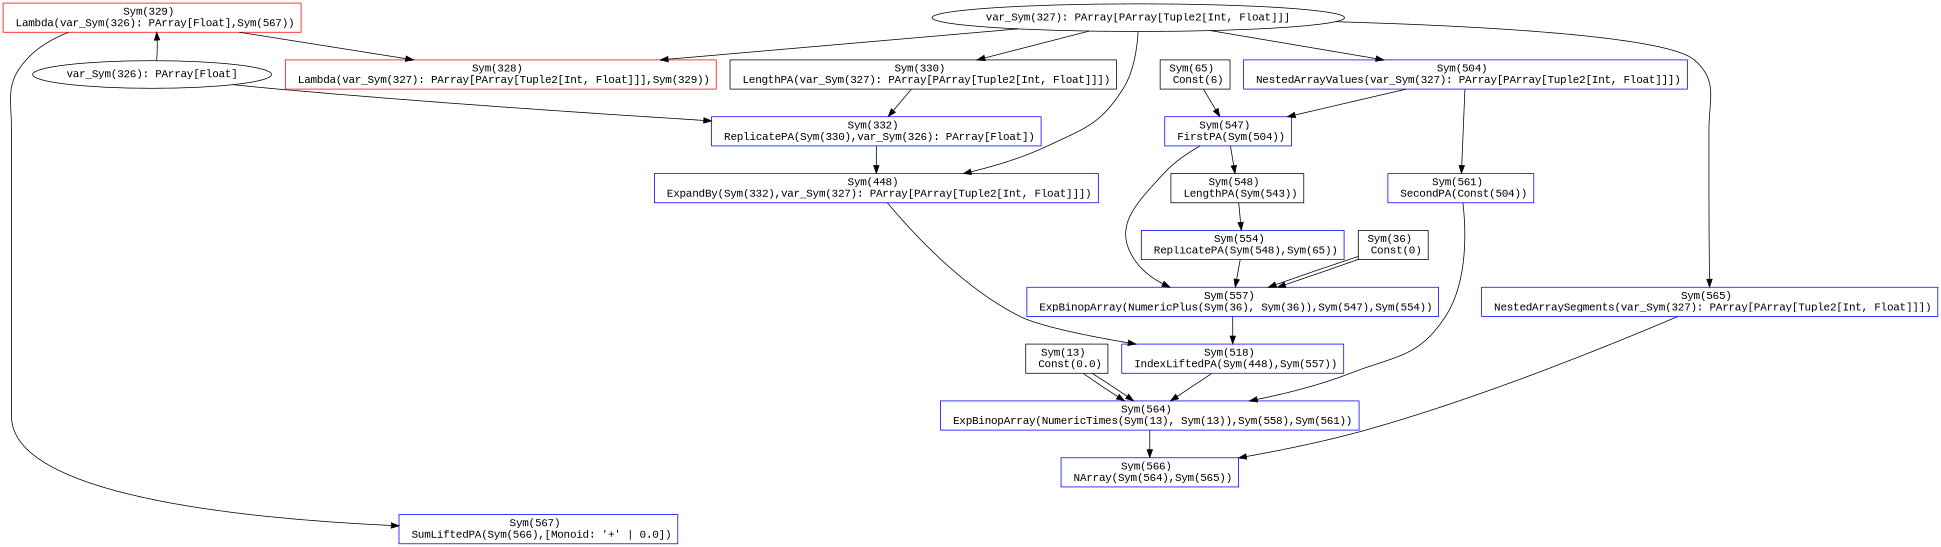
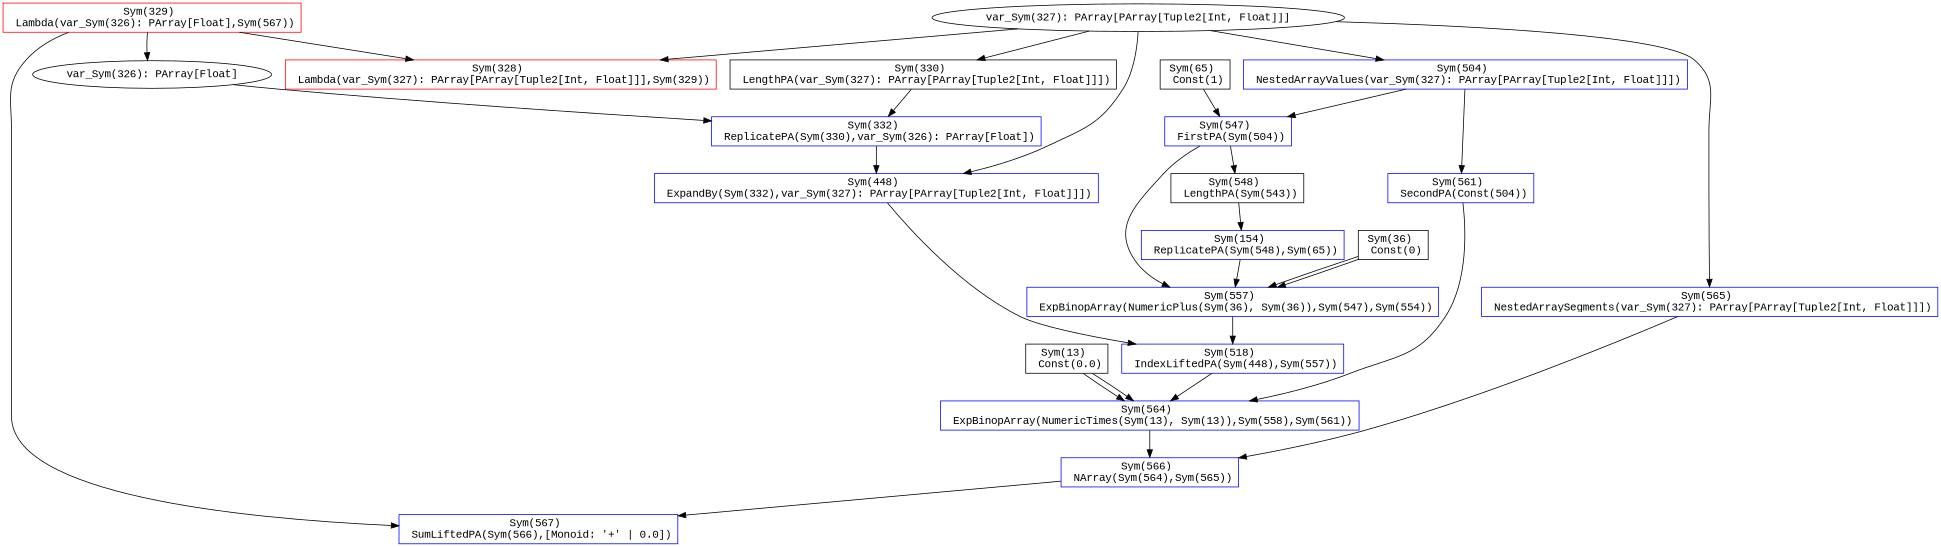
(157, 50) -> (147, 42)
(1195, 75) -> (1195, 75)
(1243, 245) -> (1243, 245)
none -> (873, 498)
